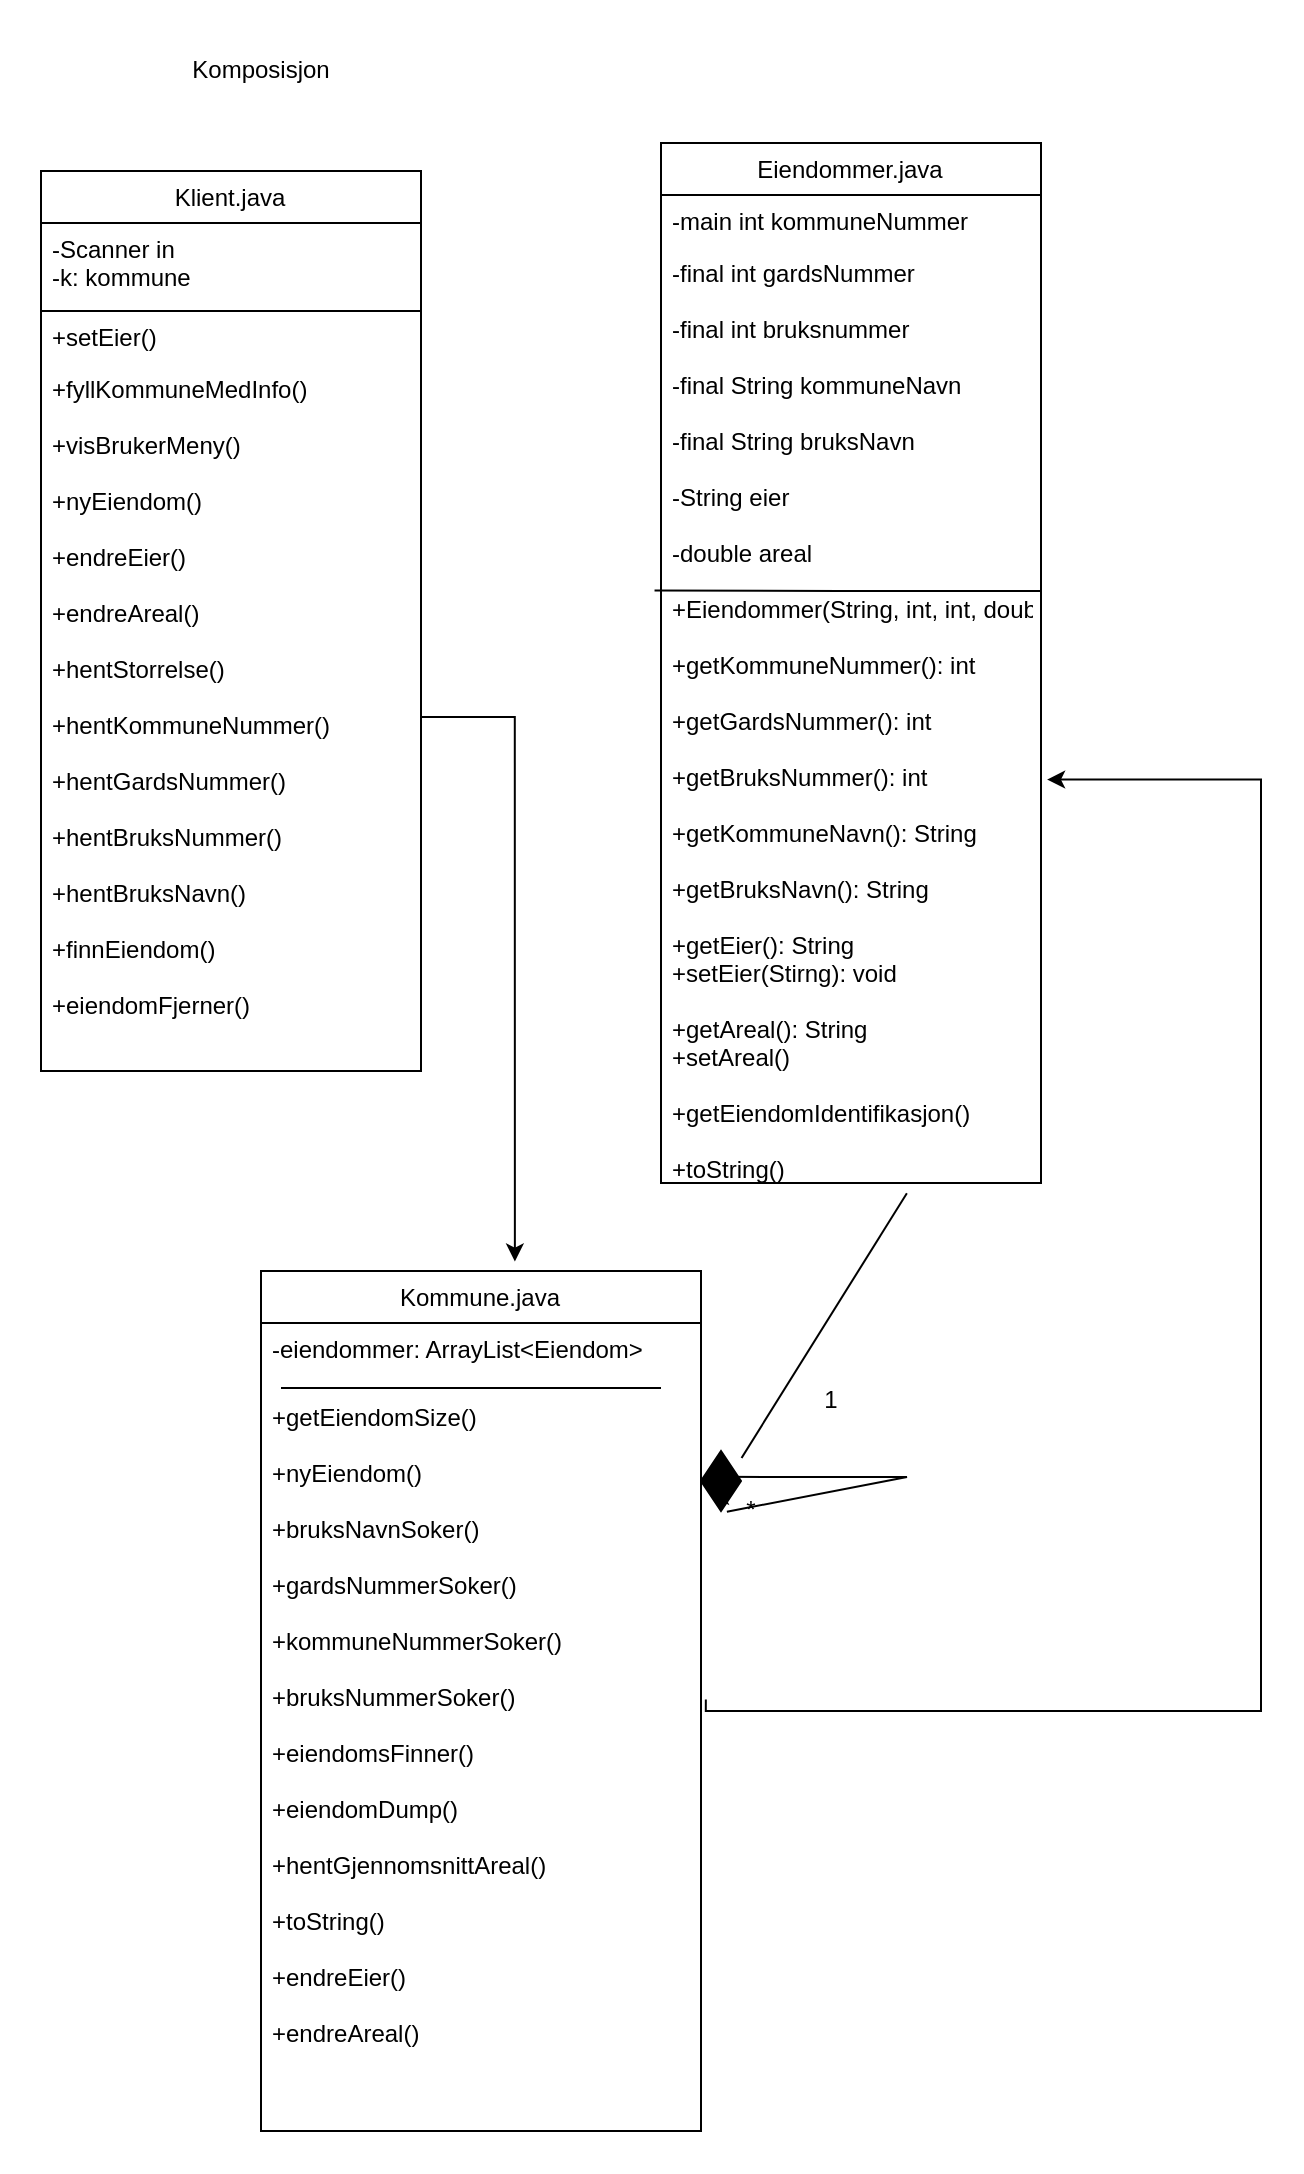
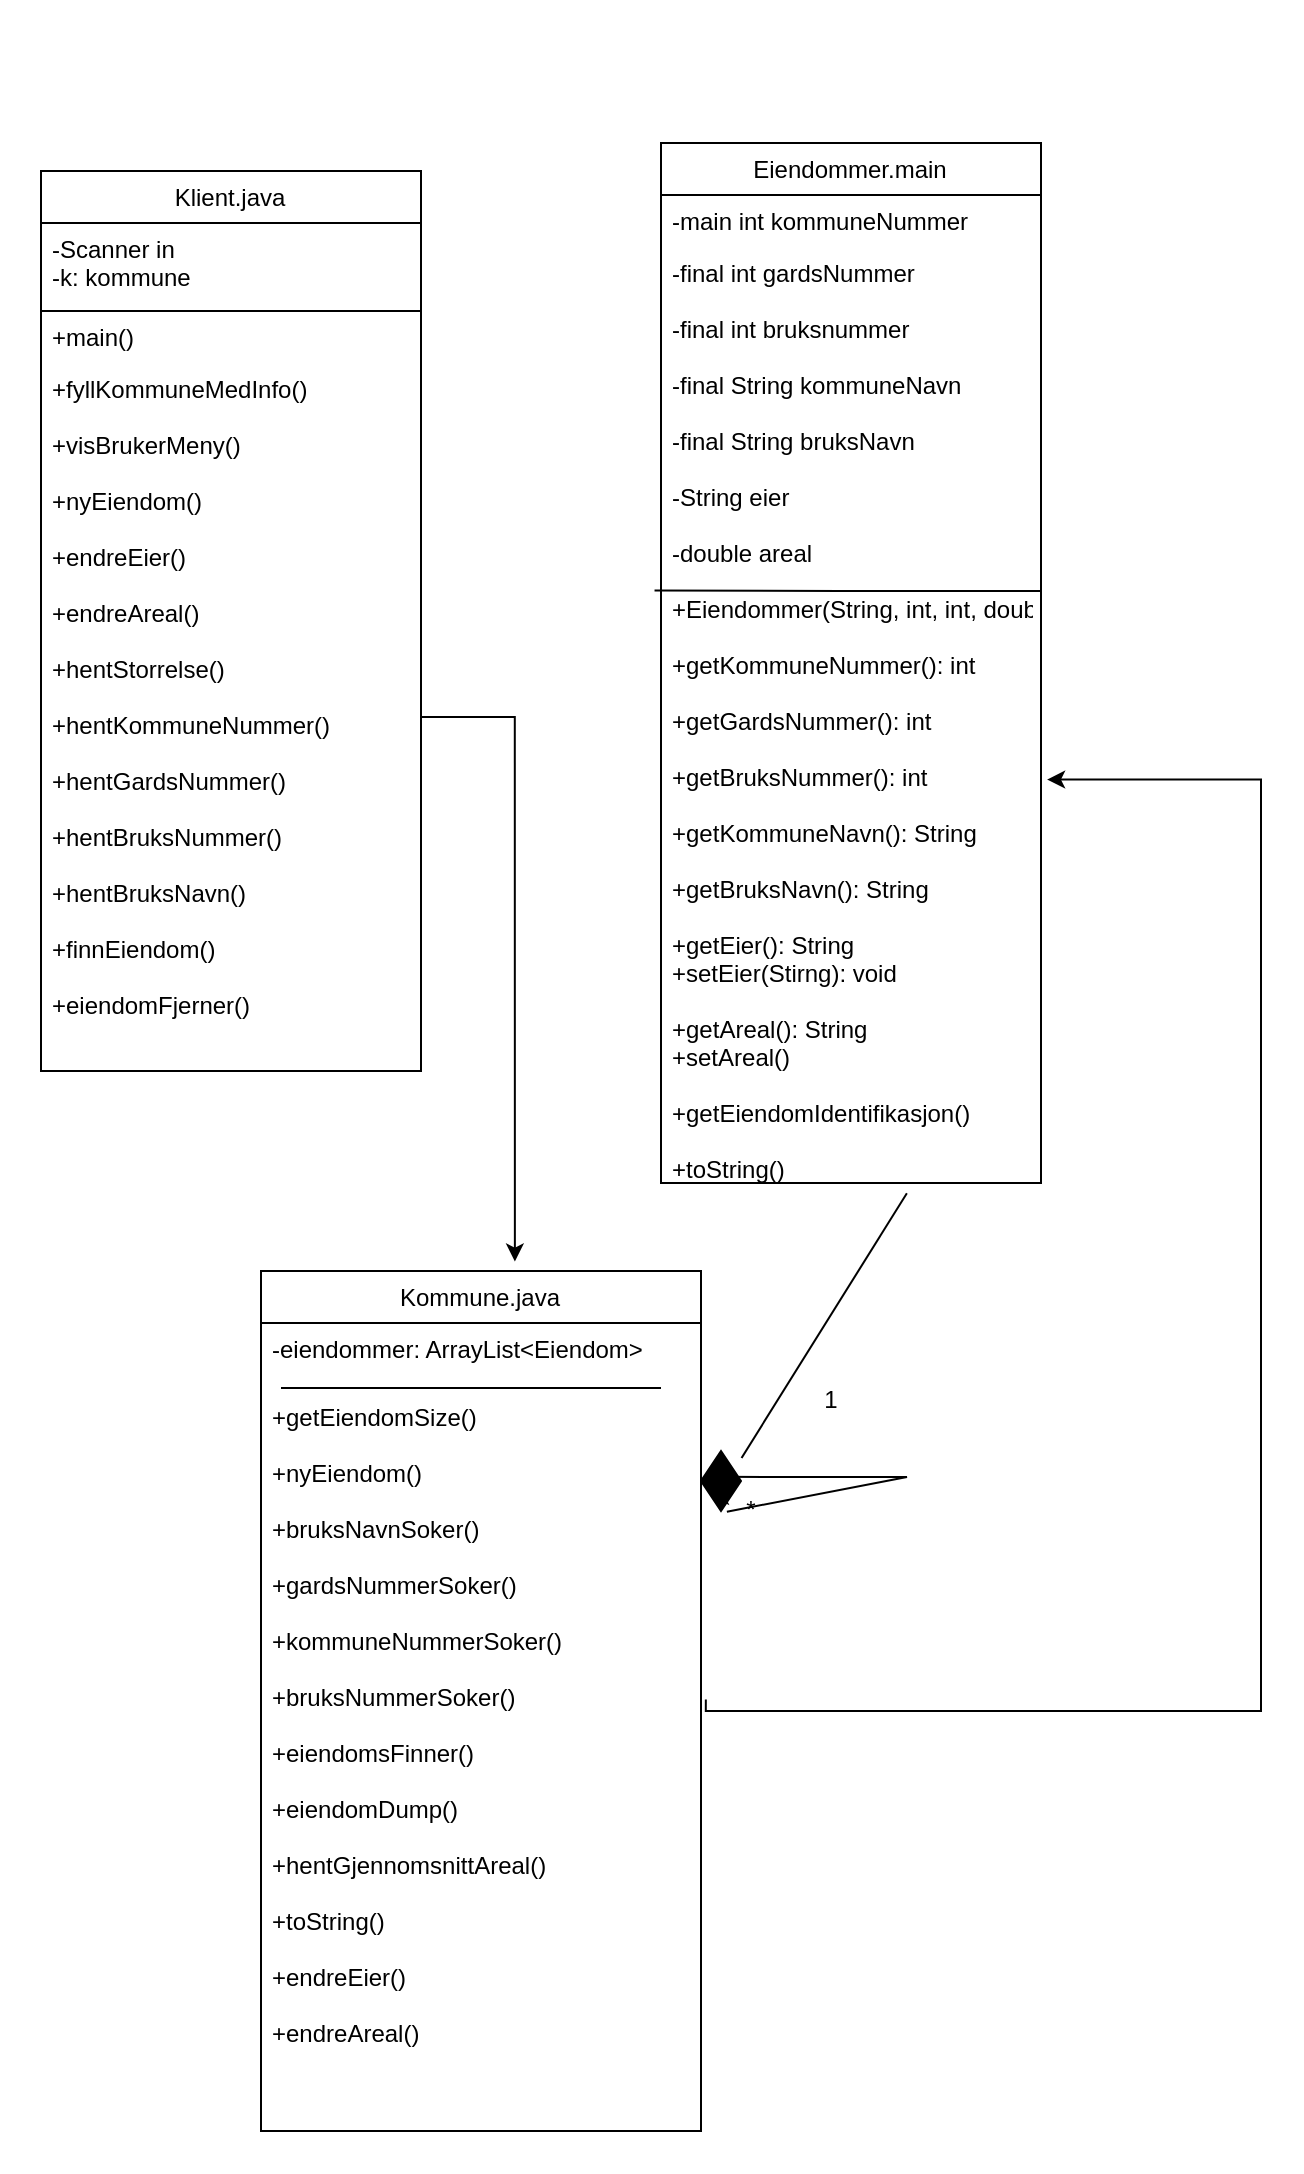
(261, 71) -> none
(850, 170) -> (850, 170)
(116, 338) -> (96, 338)
